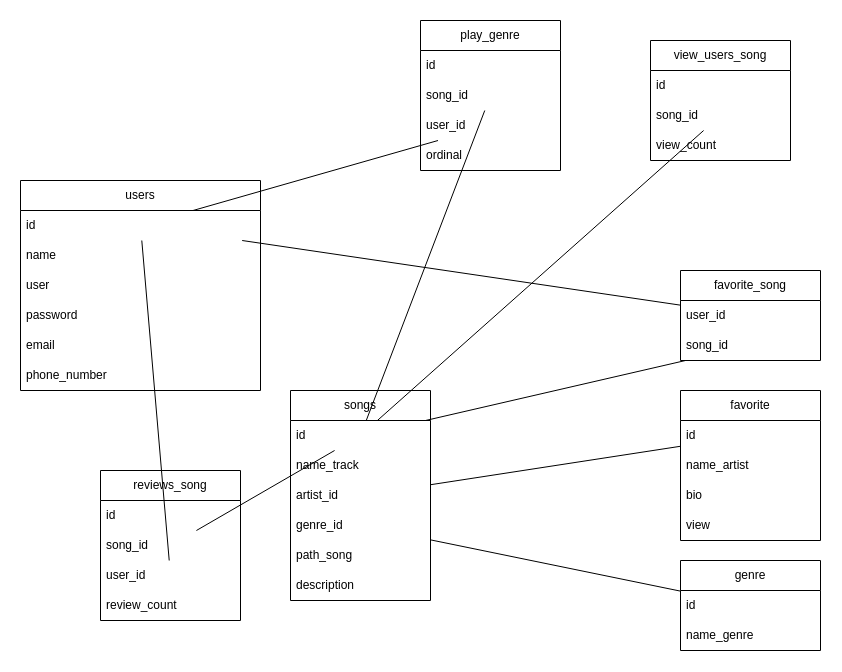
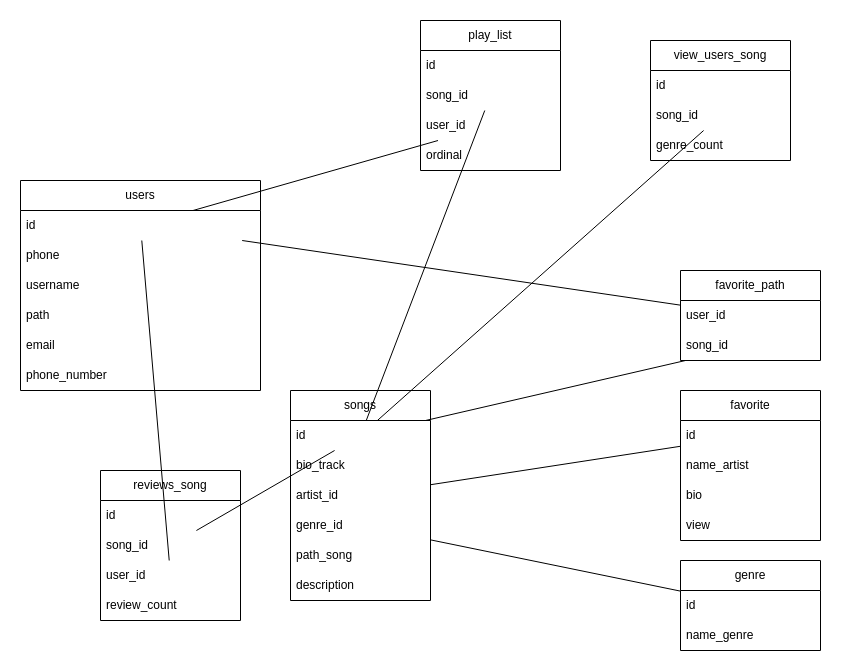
(491, 36) -> (491, 36)
(689, 146) -> (693, 146)
(40, 256) -> (43, 256)
(40, 286) -> (53, 286)
(751, 286) -> (751, 286)
(53, 316) -> (40, 316)
(330, 466) -> (325, 466)
